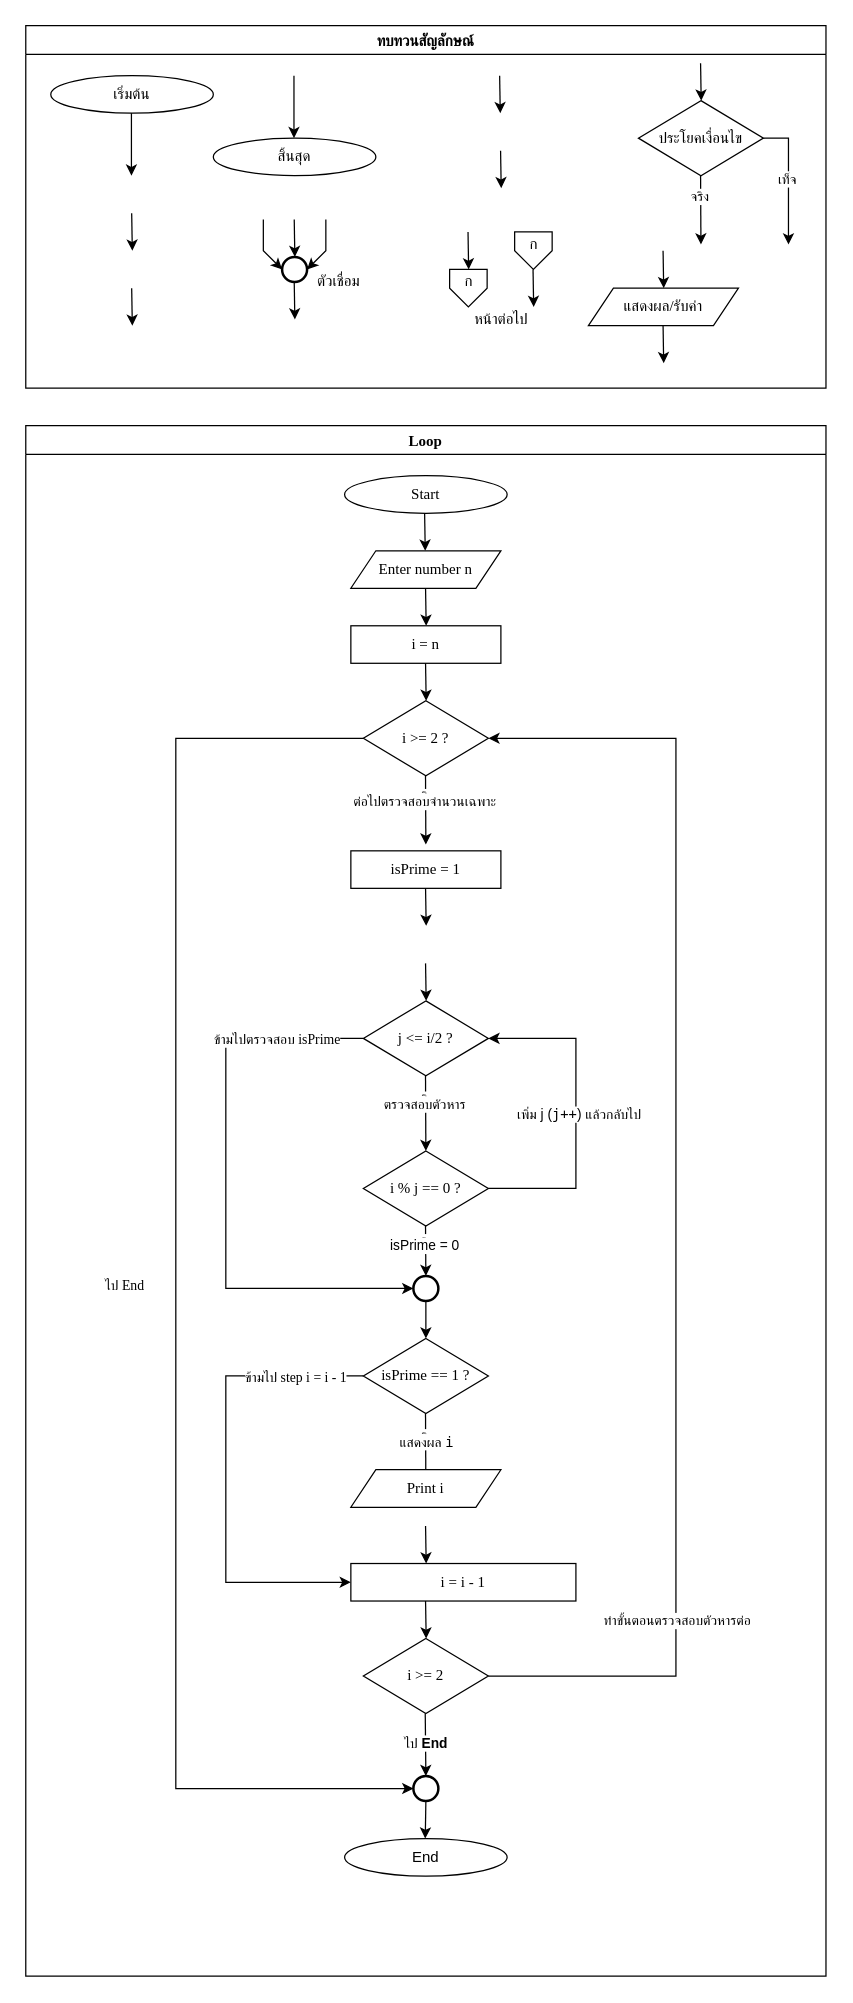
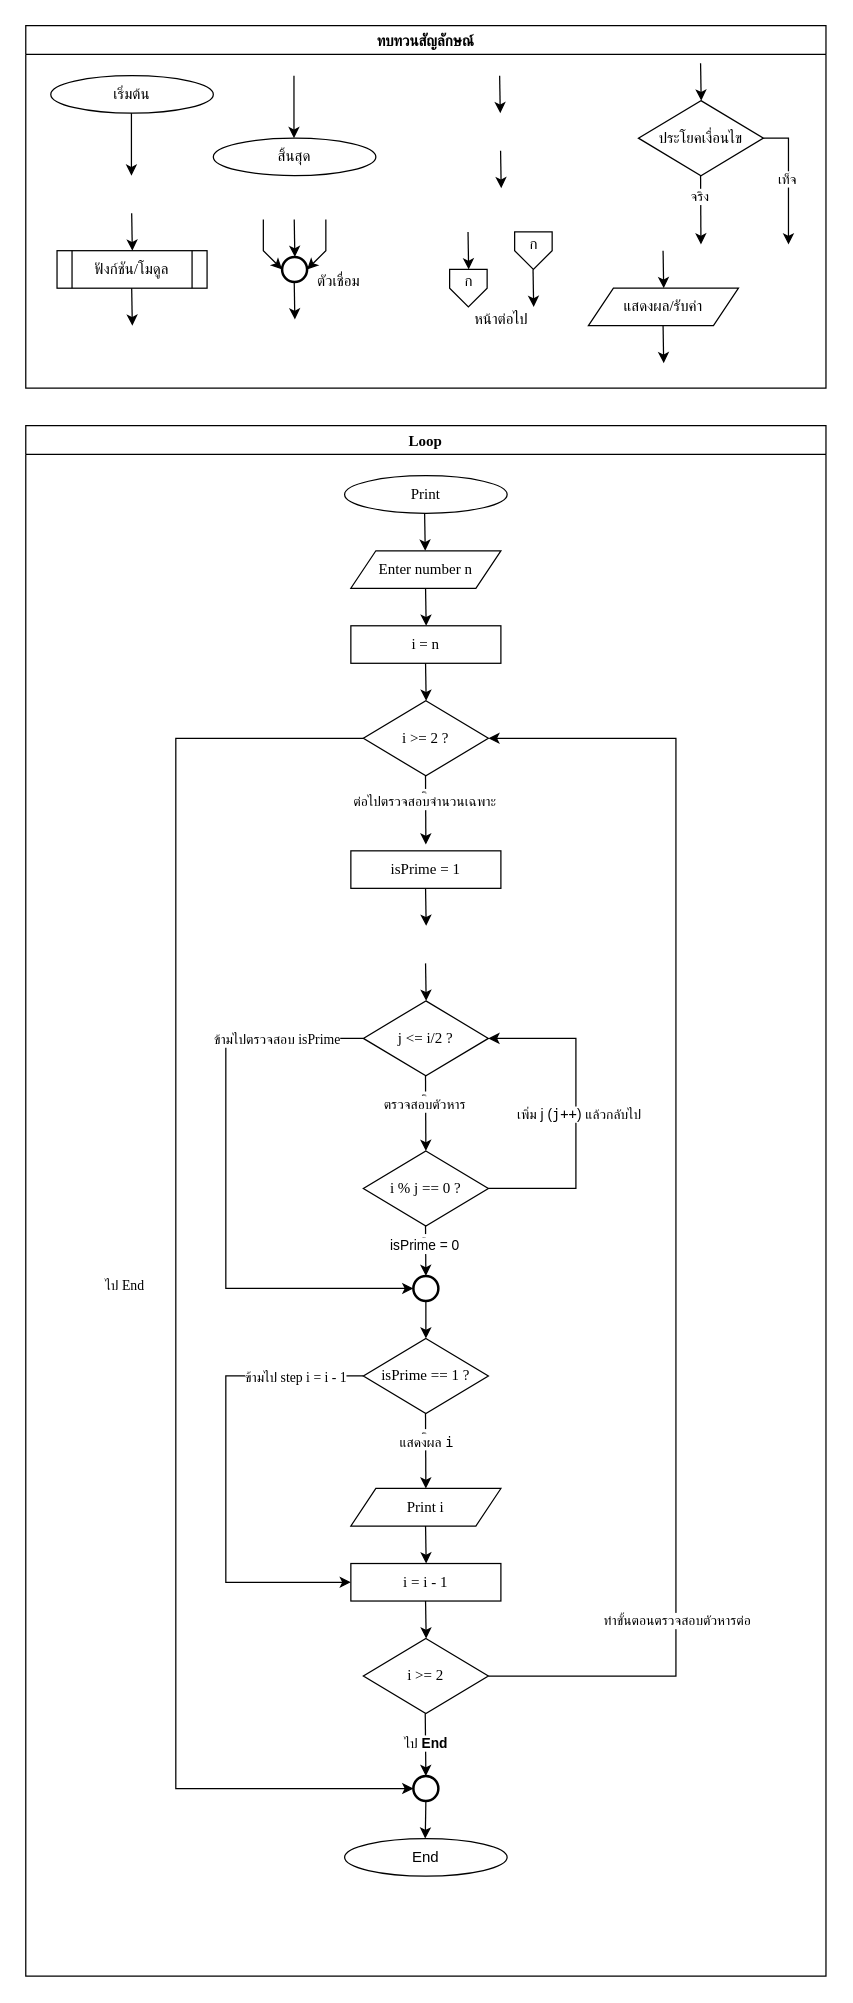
none -> (132, 269)
(426, 494) -> (426, 494)
(426, 1488) -> (426, 1507)
(463, 1582) -> (426, 1582)
